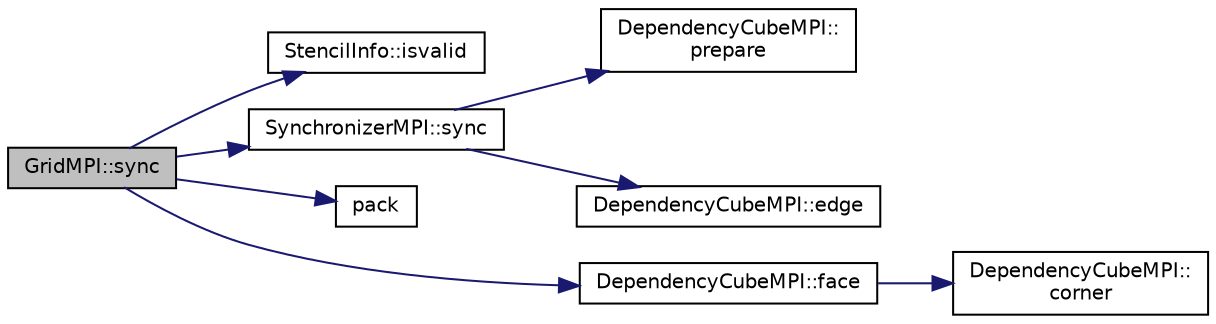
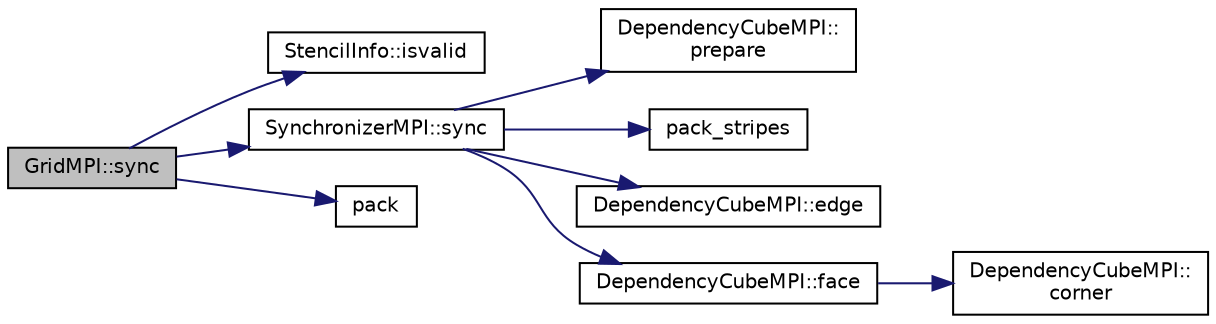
none -> (728, 130)
(334, 264) -> (535, 199)
